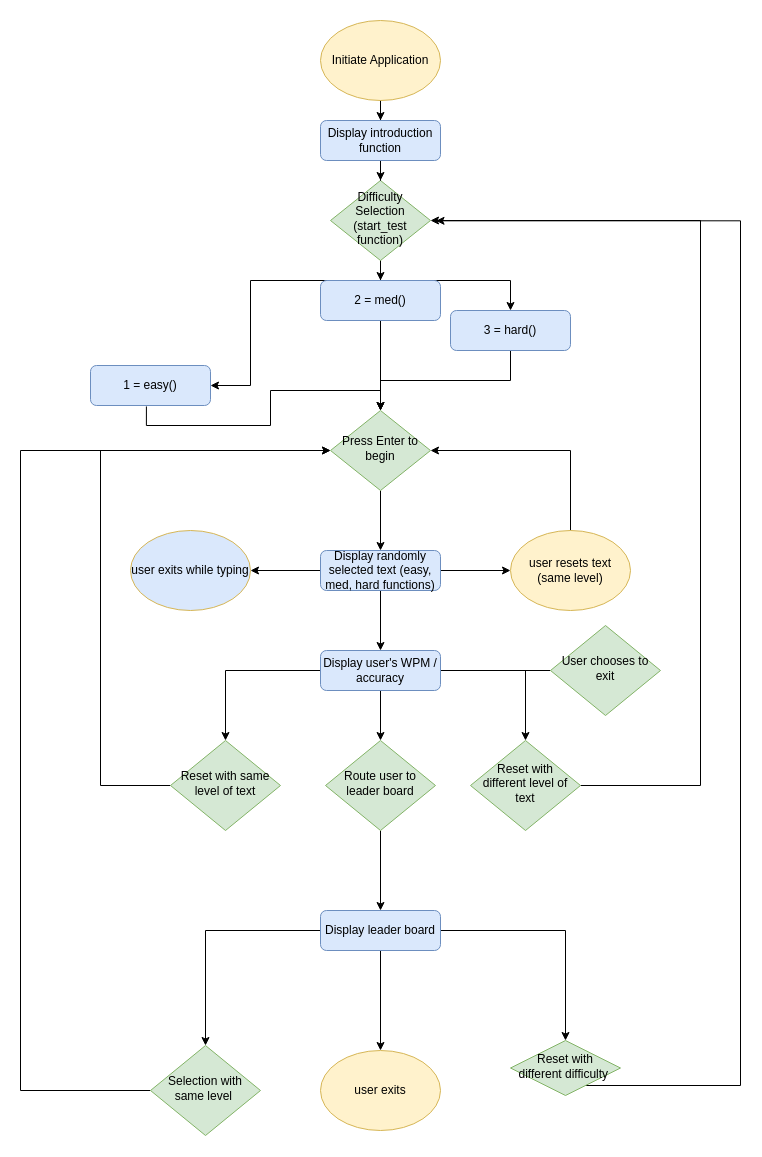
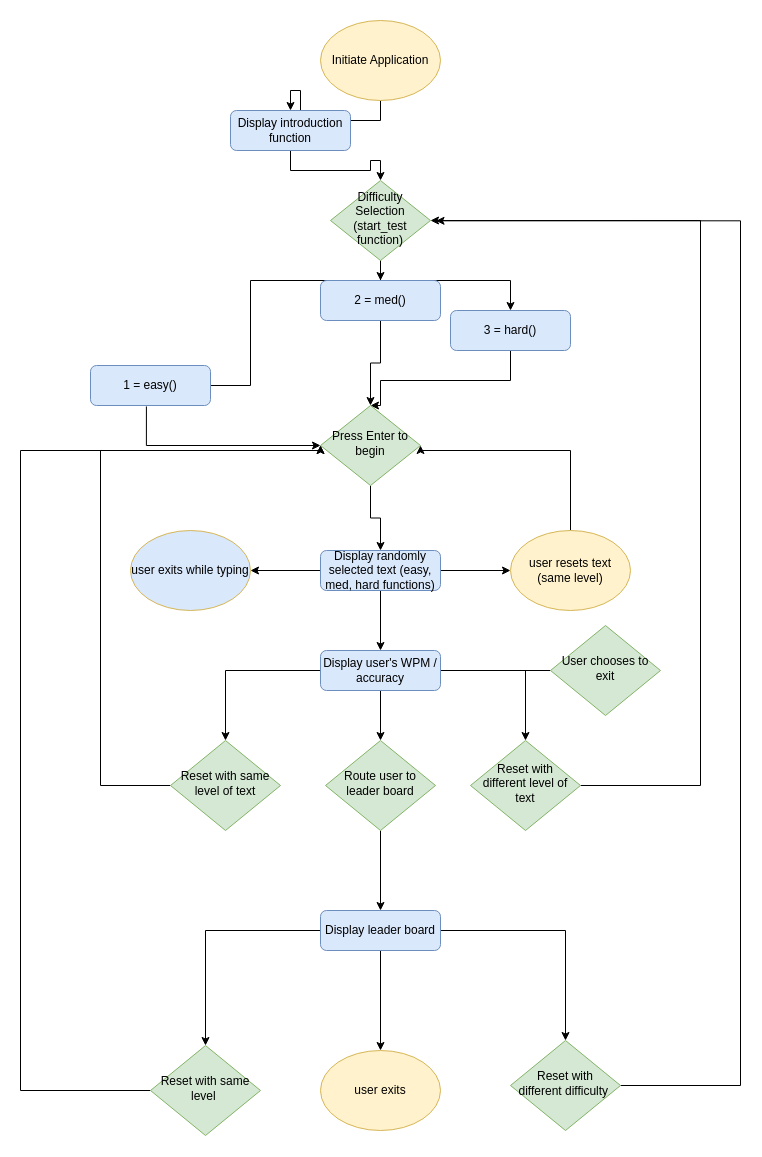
(381, 141) -> (291, 131)
(219, 386) -> (217, 386)
(381, 451) -> (371, 446)
(566, 1068) -> (566, 1086)
(206, 1089) -> (206, 1089)
